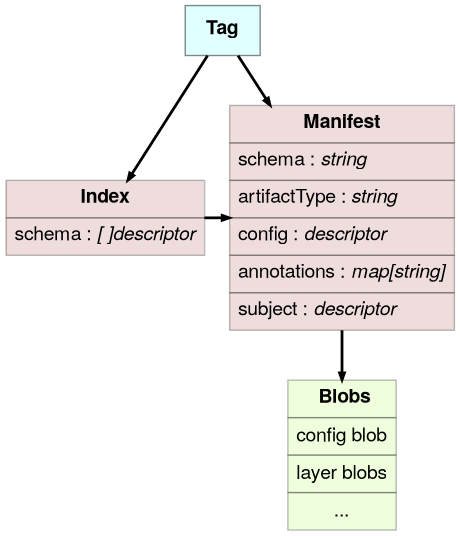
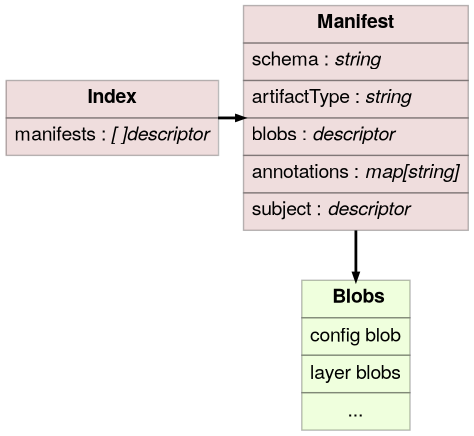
(223, 31) -> none
(56, 234) -> (63, 135)
(271, 234) -> (282, 135)
